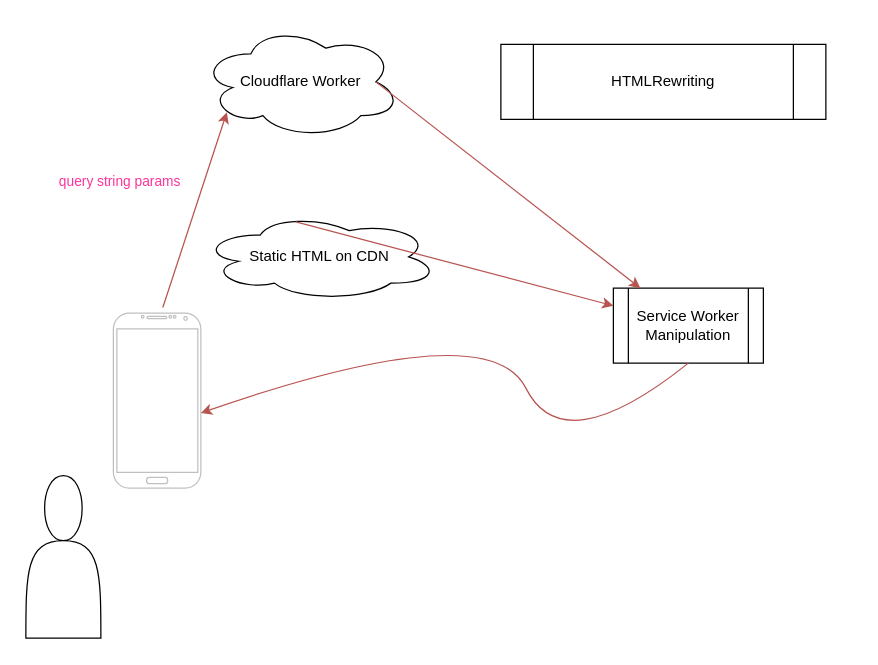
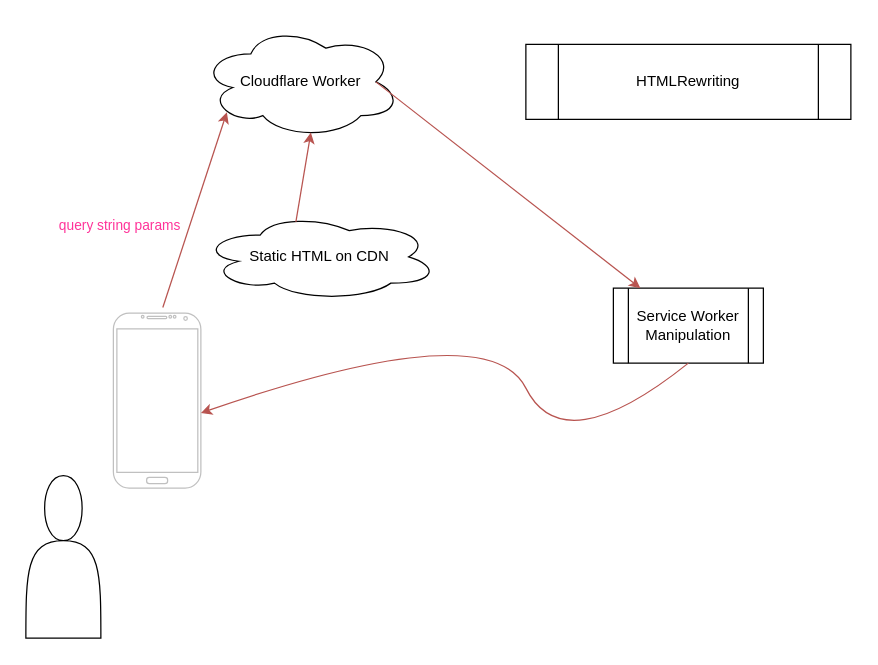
(663, 82) -> (688, 82)
(119, 182) -> (119, 226)
(451, 263) -> (302, 181)
